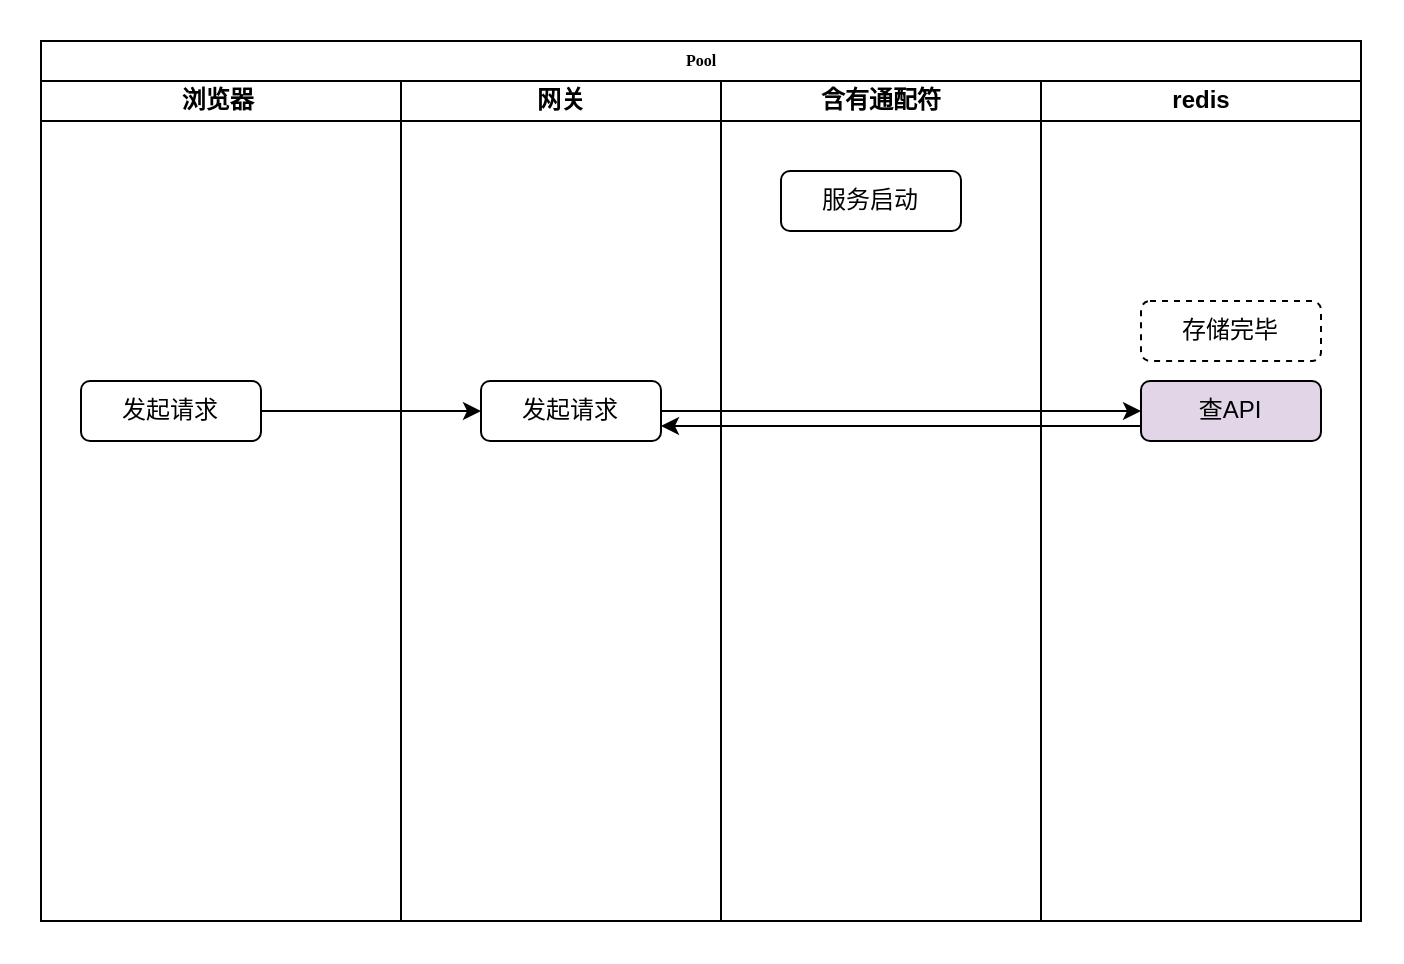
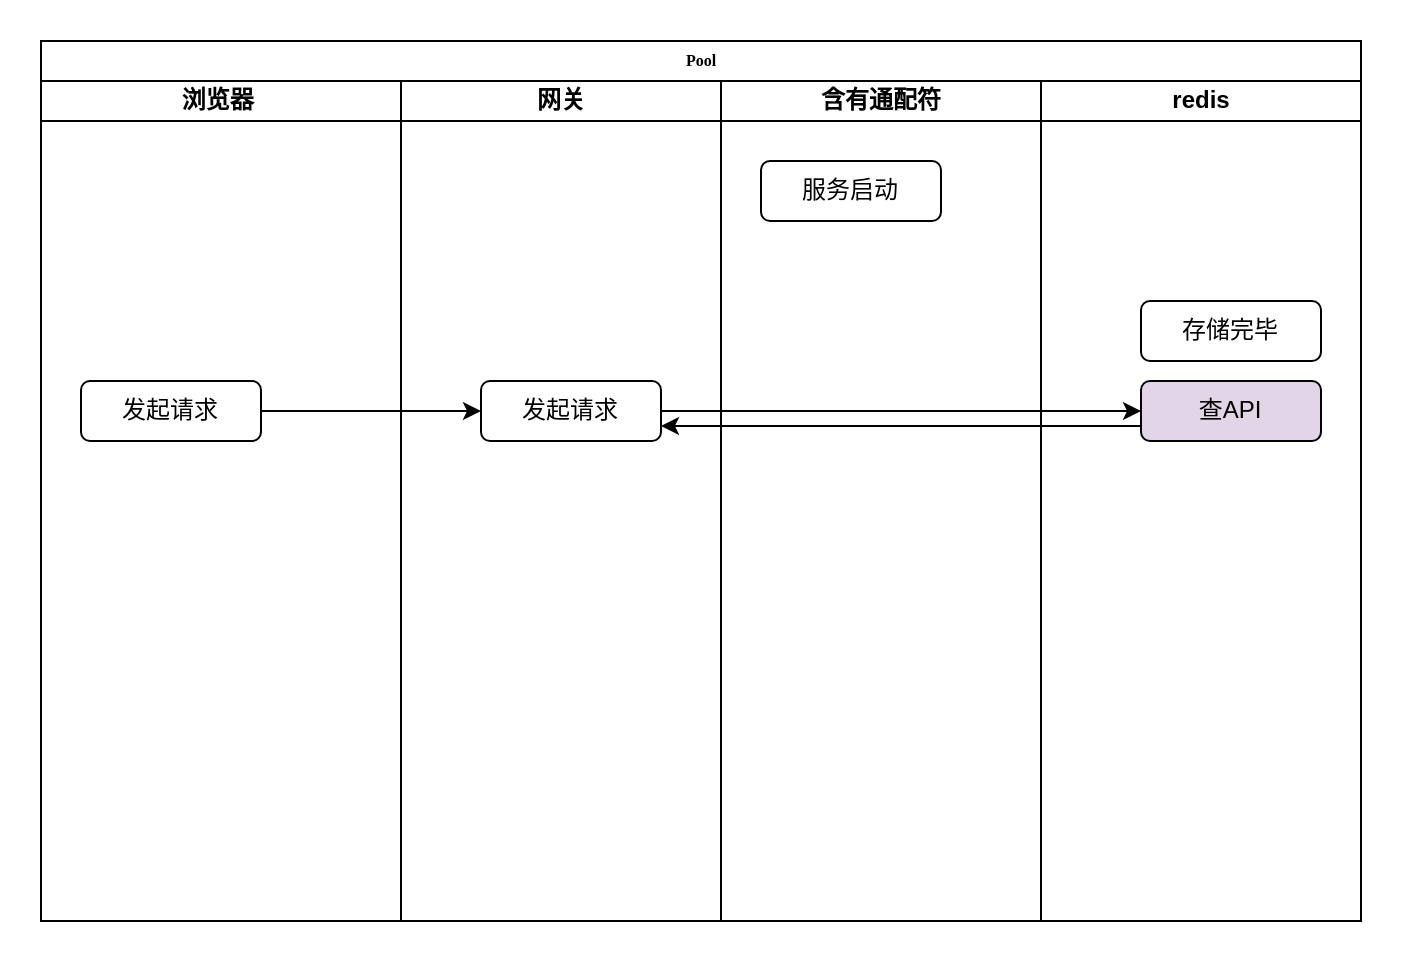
(871, 201) -> (851, 191)
(1231, 331) -> (1231, 331)
